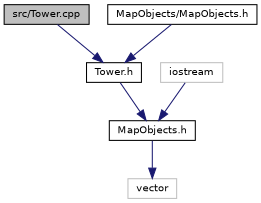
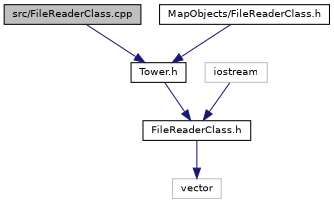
(47, 15) -> (73, 15)
(182, 15) -> (245, 15)
(152, 131) -> (197, 131)
